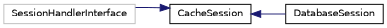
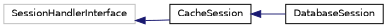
(148, 8) -> (158, 20)
